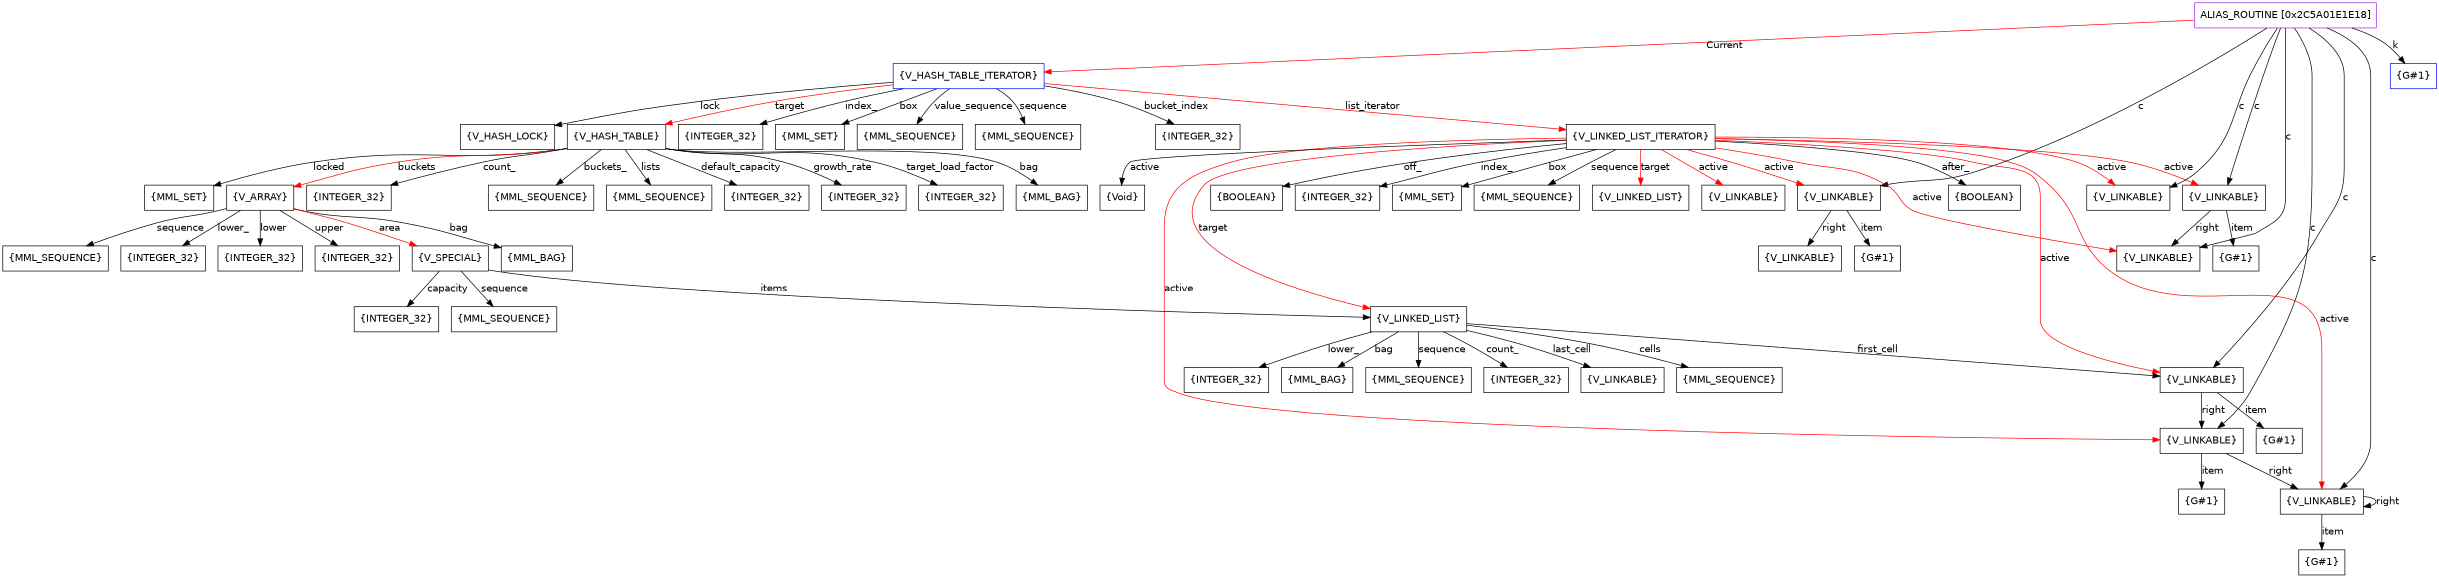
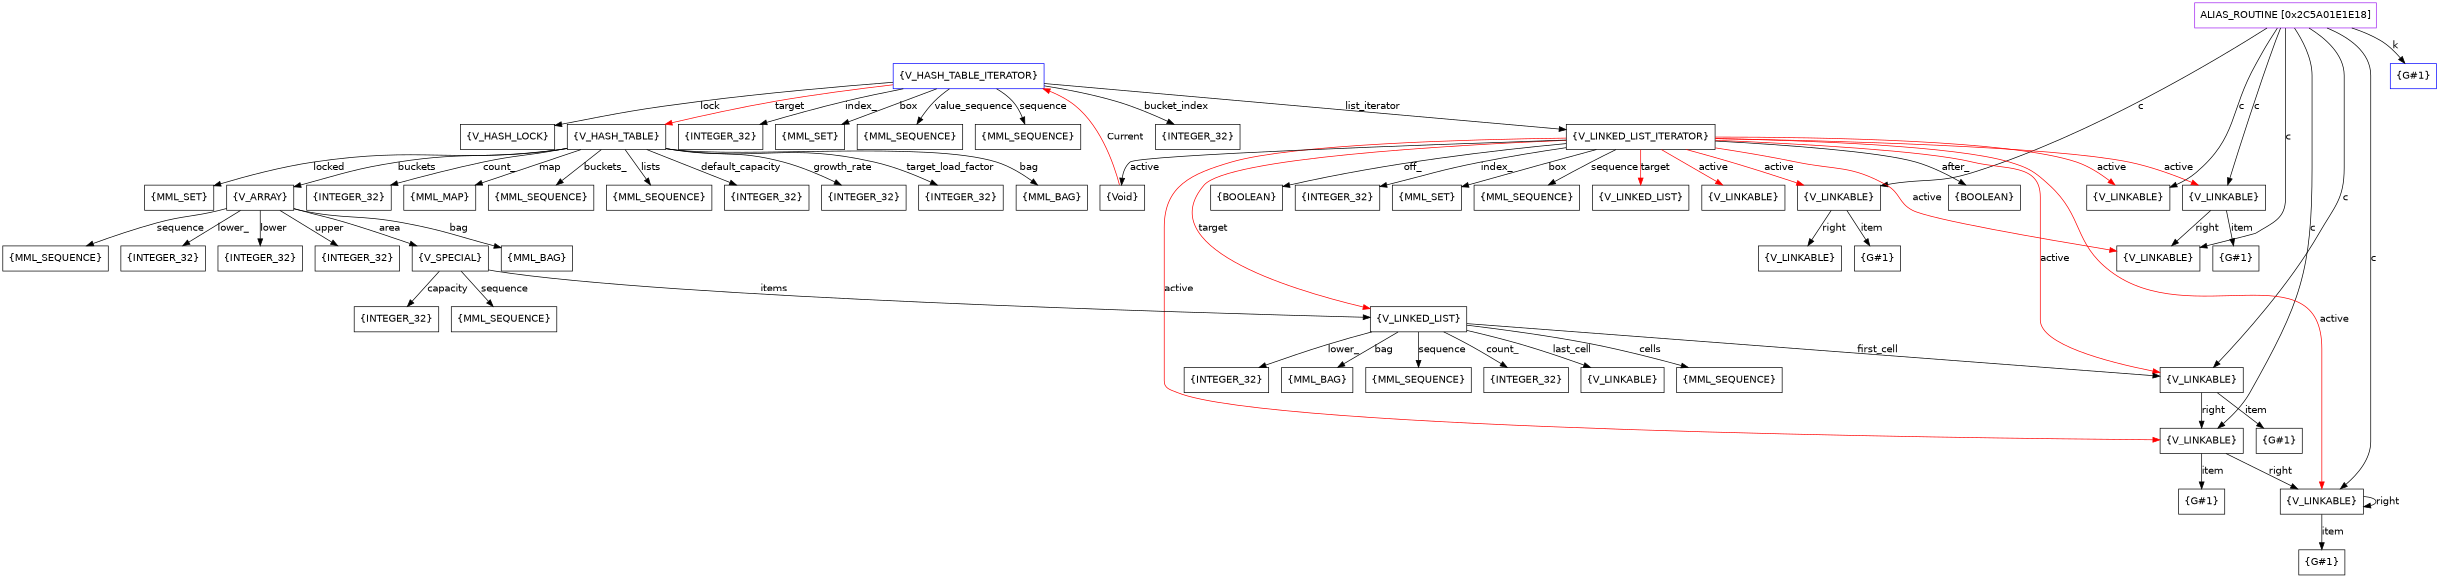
(1623, 46) -> (1096, 129)
(1302, 106) -> (1302, 106)
(419, 159) -> (419, 159)
none -> (440, 198)
(352, 225) -> (352, 225)
